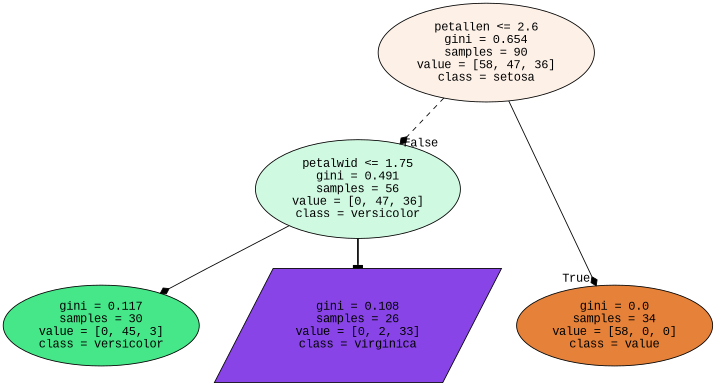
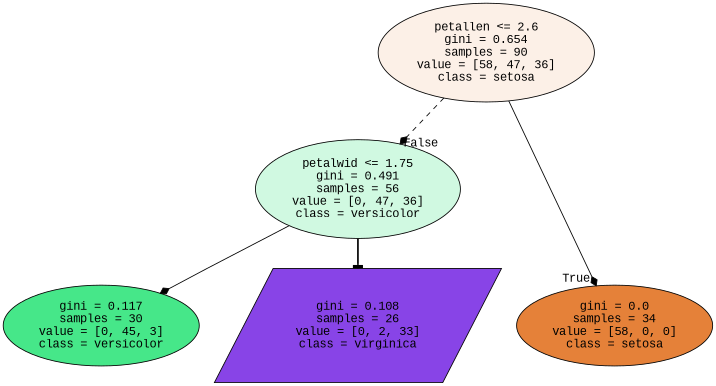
(615, 326) -> (615, 326)
